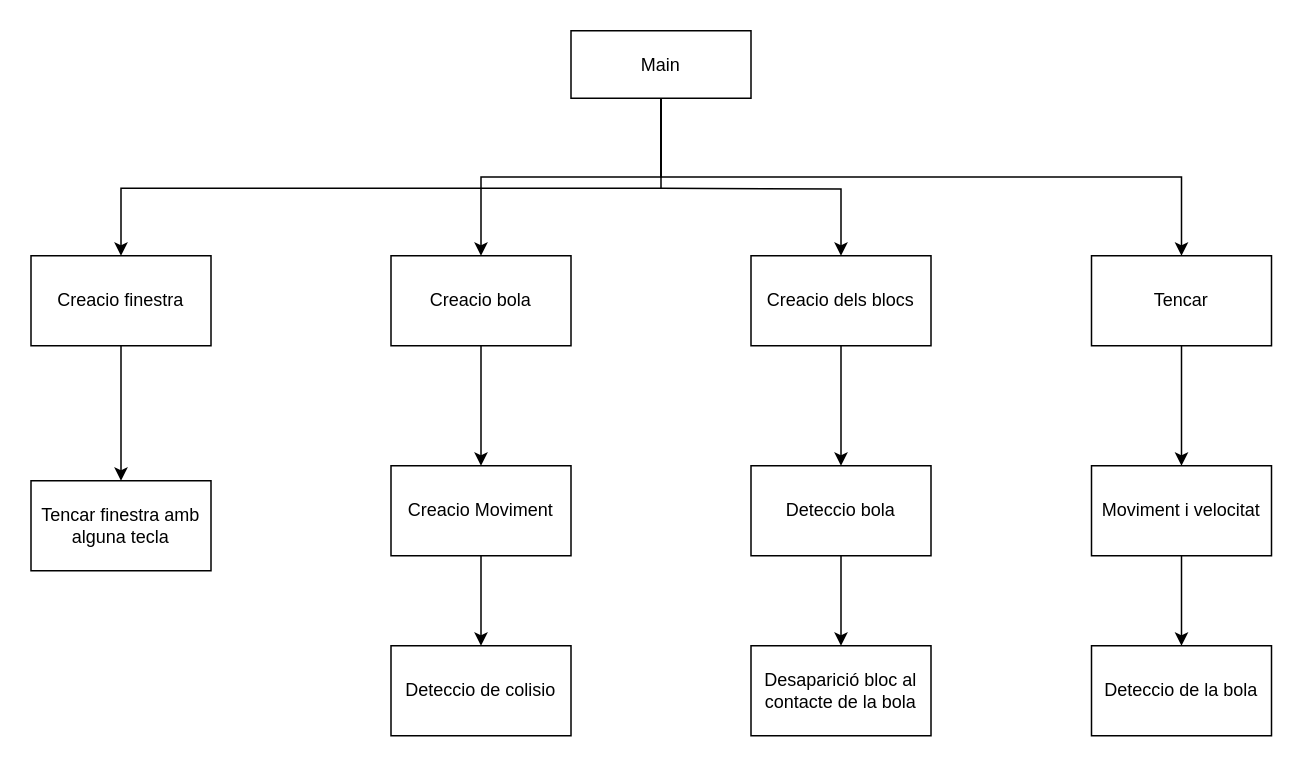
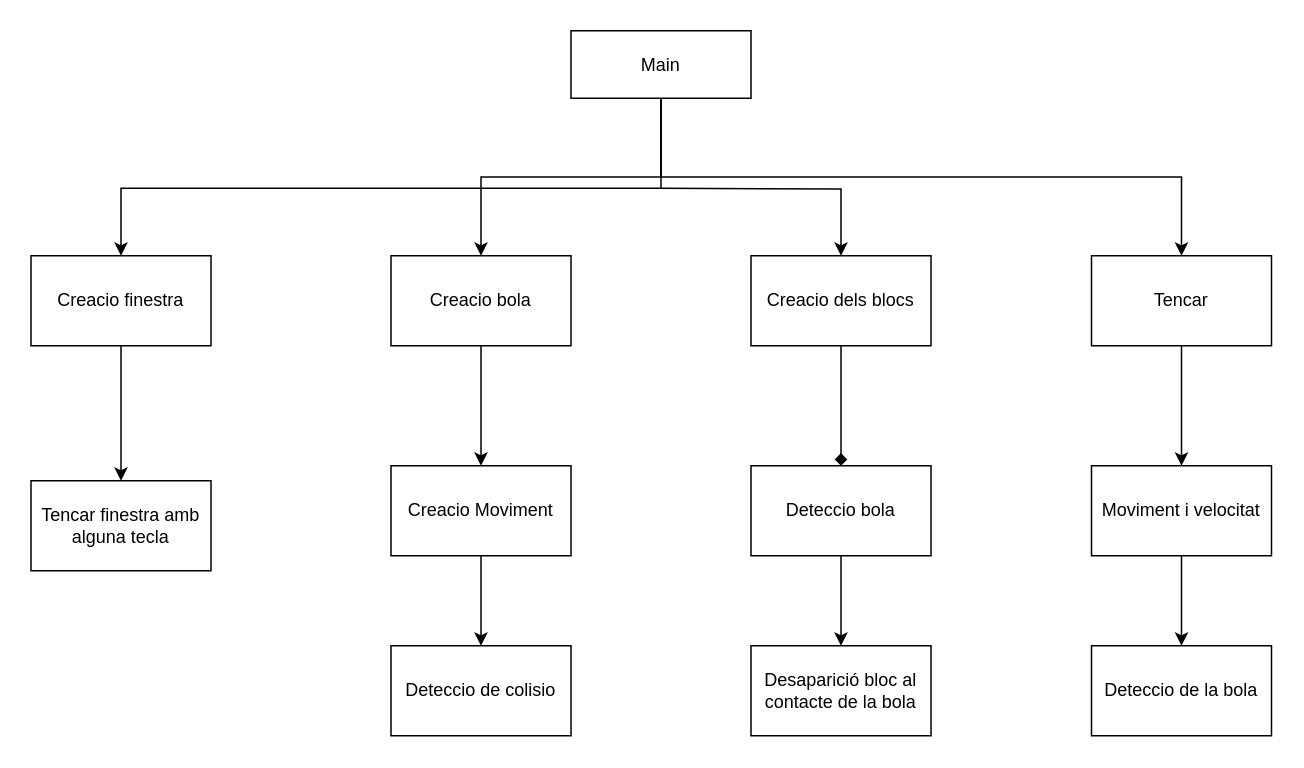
(841, 454) -> (841, 453)
